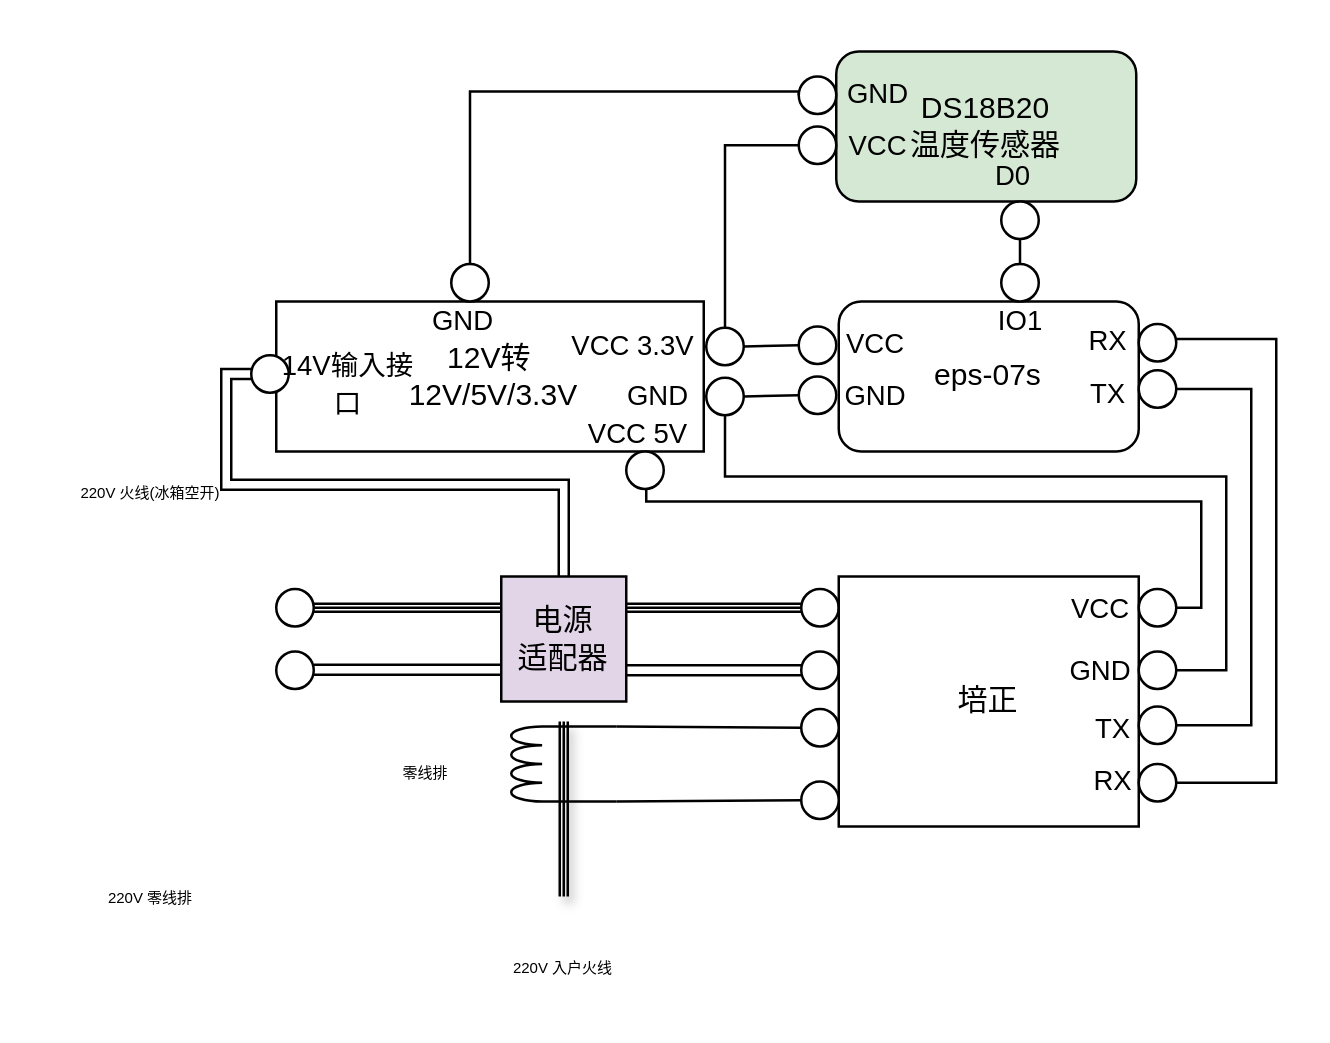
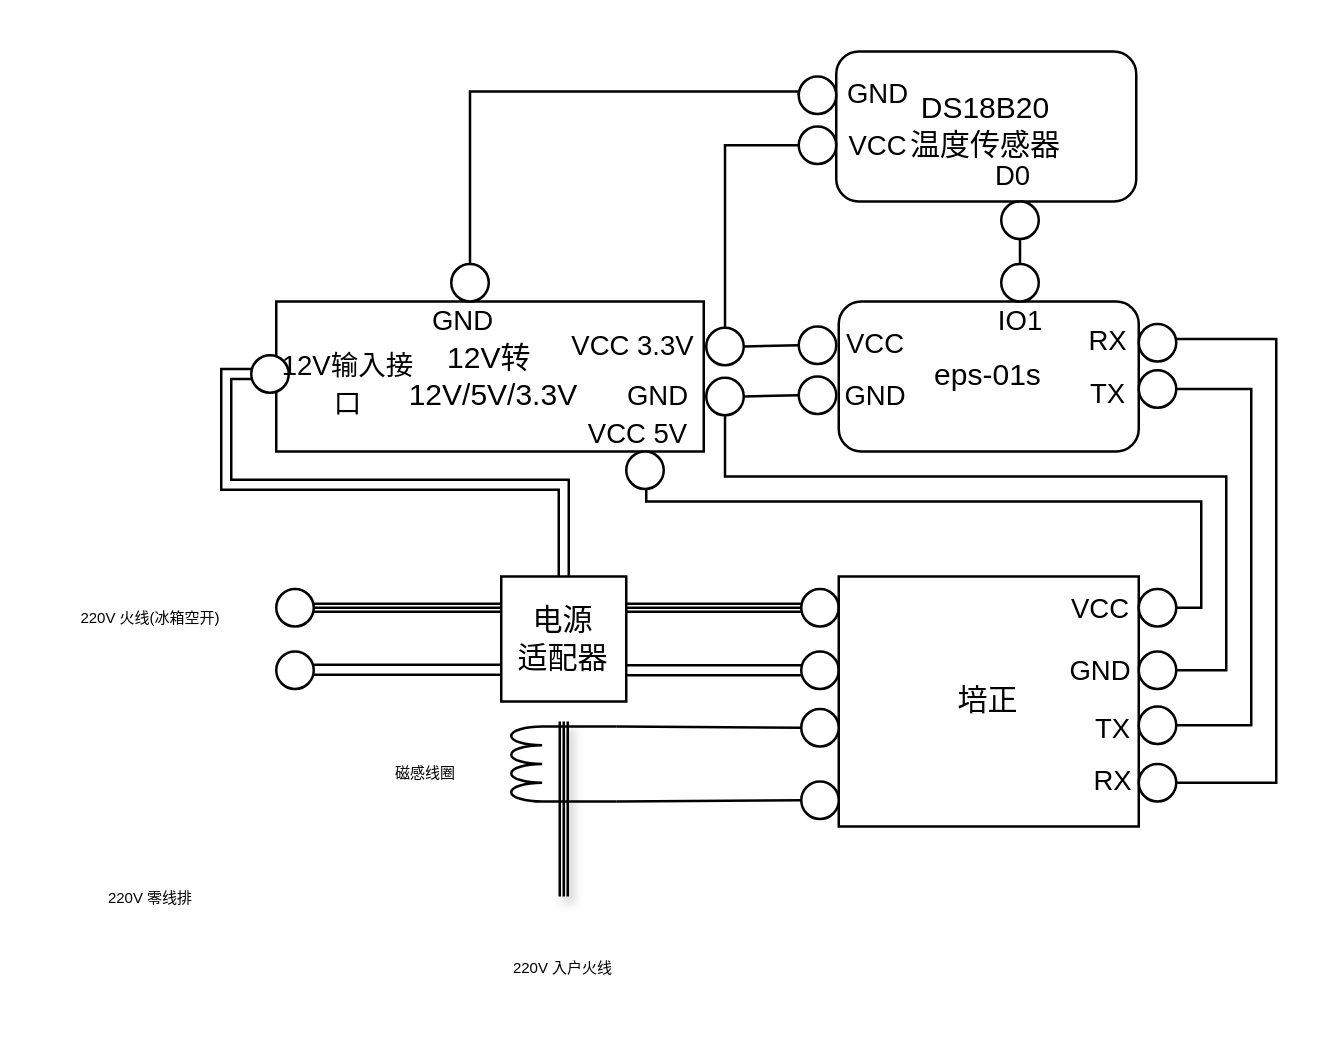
(986, 126) -> (986, 126)
(989, 376) -> (989, 376)
(349, 384) -> (349, 384)
(151, 489) -> (151, 614)
(564, 639) -> (564, 639)
(426, 769) -> (426, 769)
